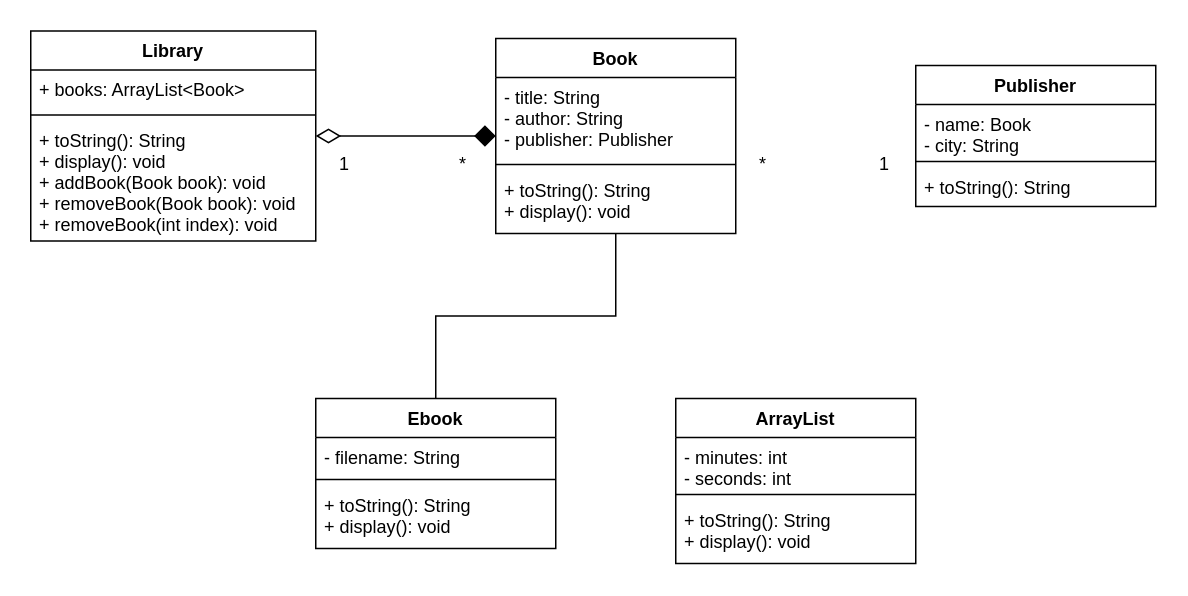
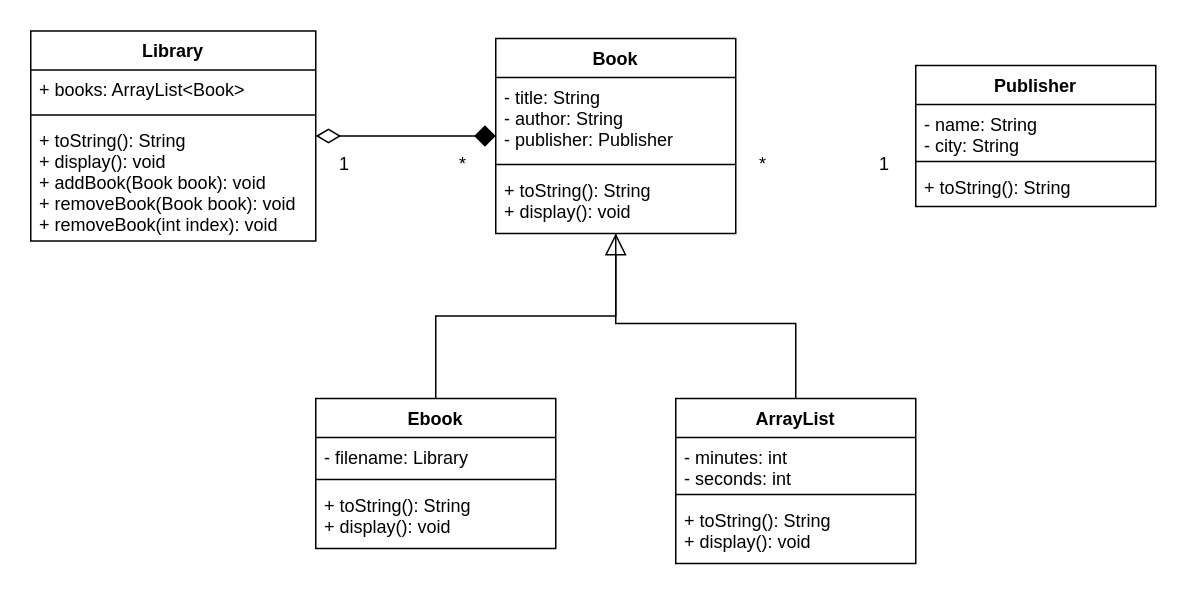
(977, 125) -> (985, 125)
none -> (740, 323)
(401, 458) -> (406, 458)
